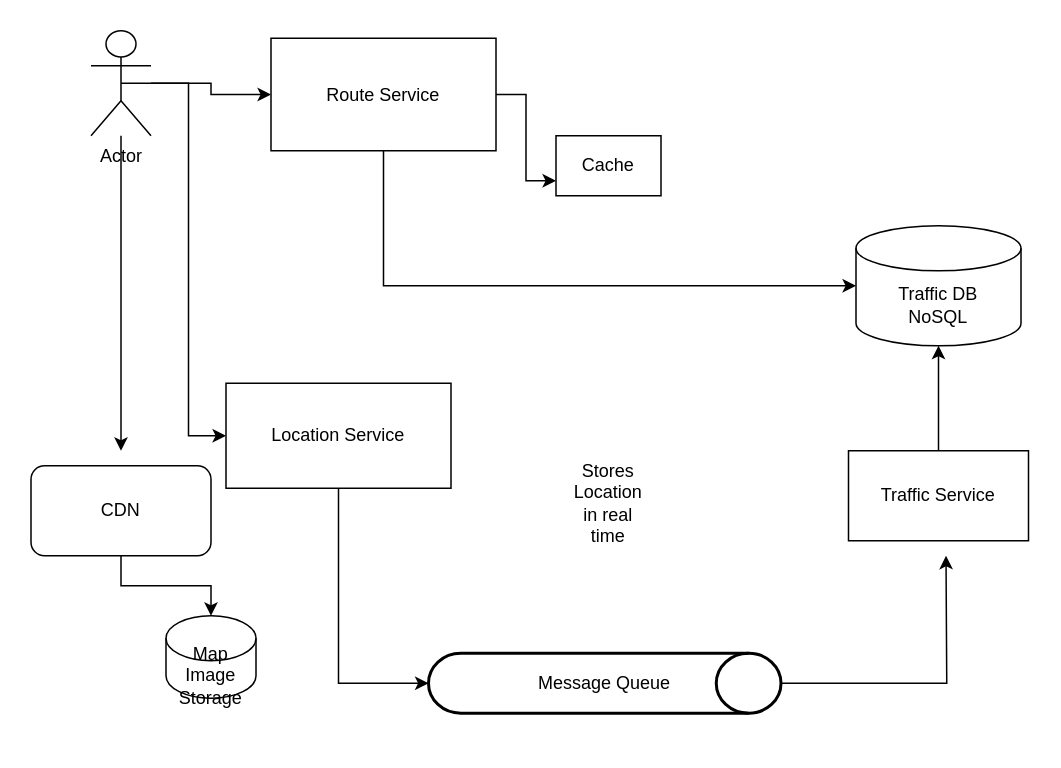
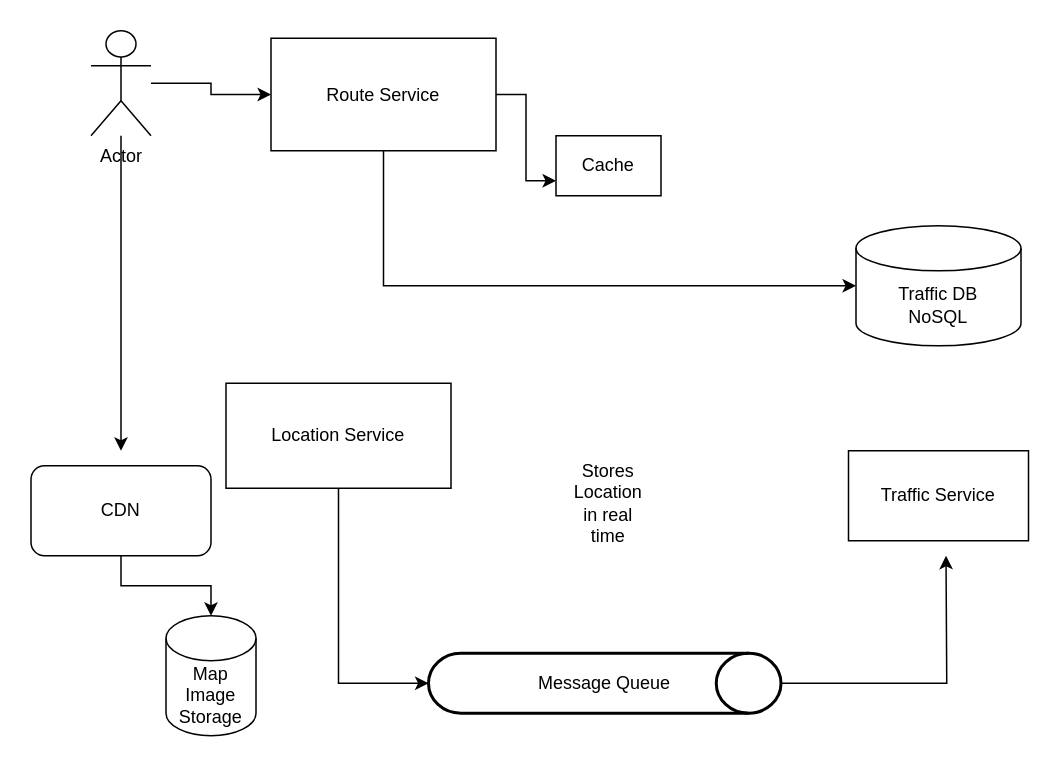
(188, 275) -> none
(938, 404) -> none
(211, 657) -> (211, 676)
